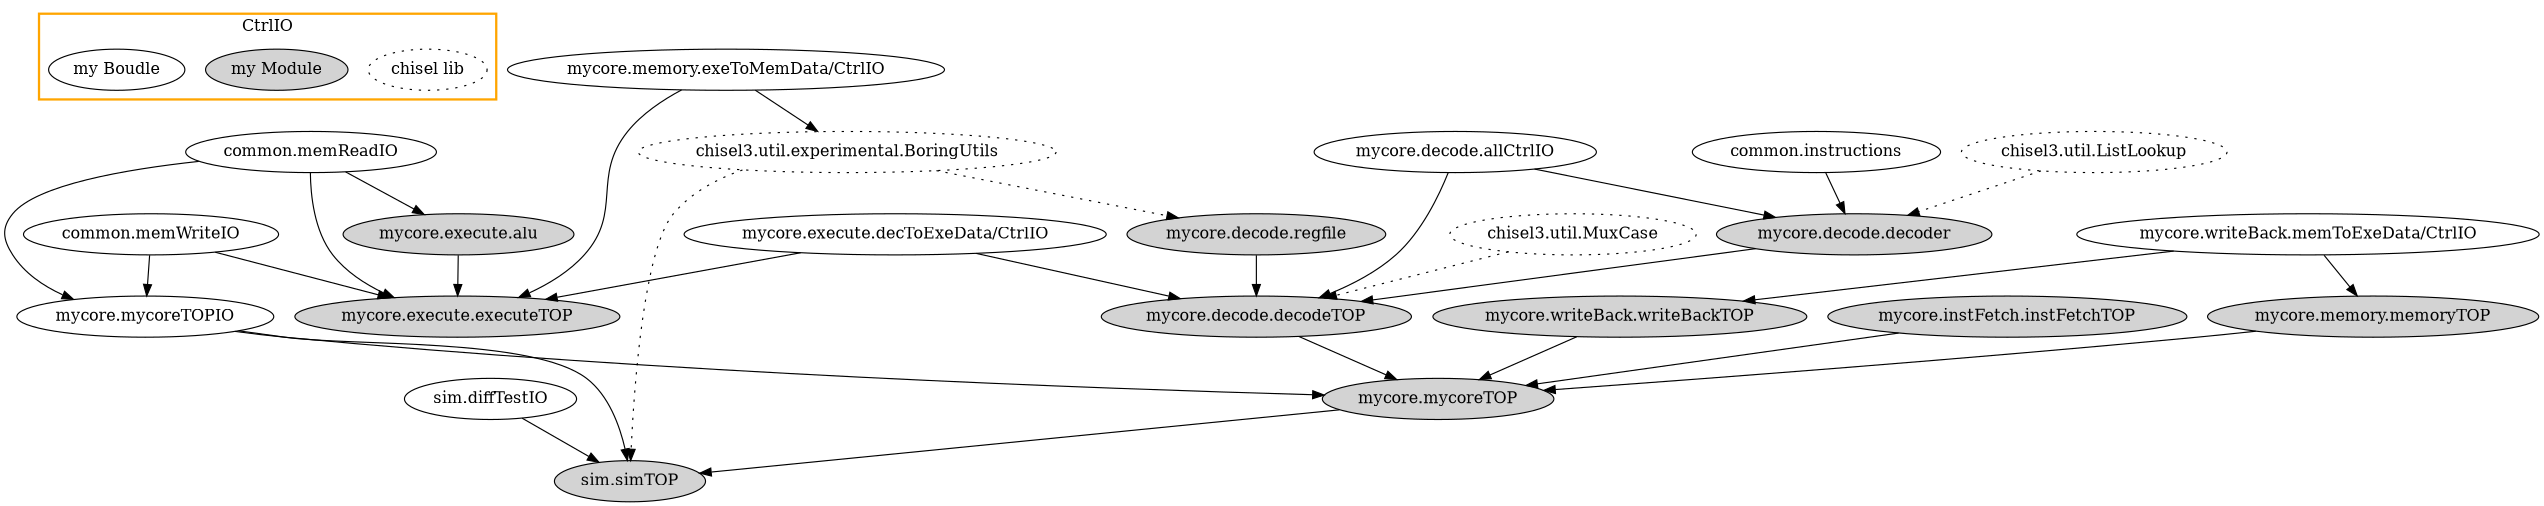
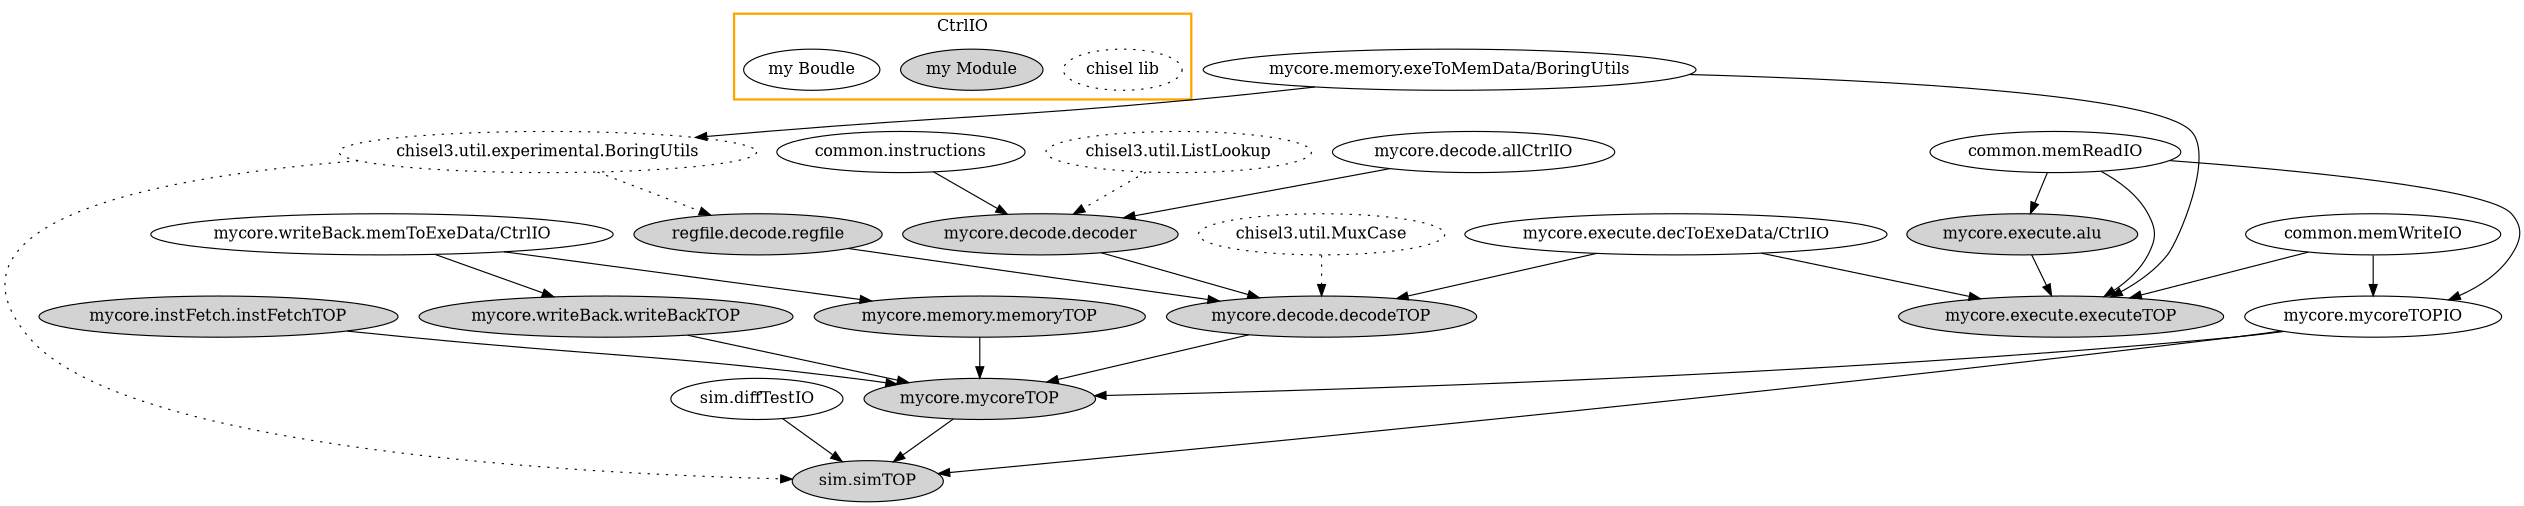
(726, 70) -> (1450, 70)
(1256, 234) -> (758, 234)
(1403, 247) -> none
